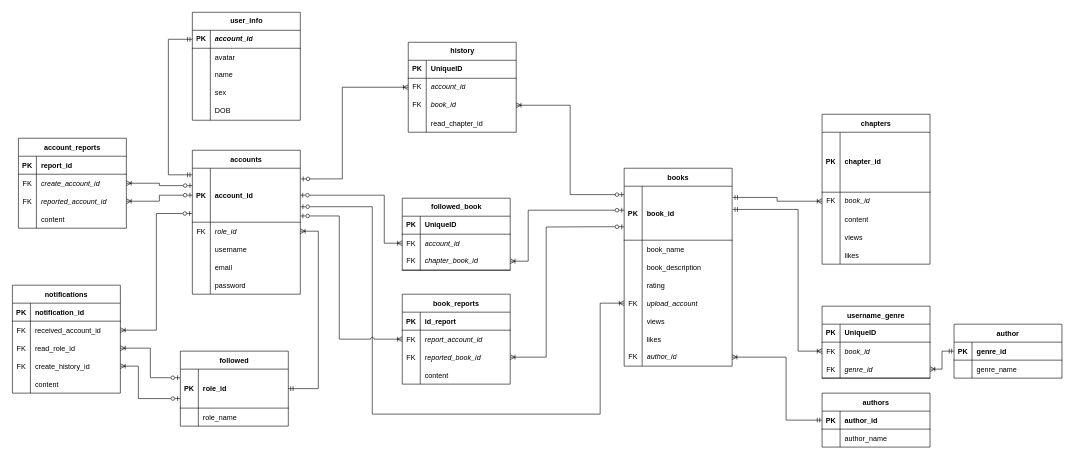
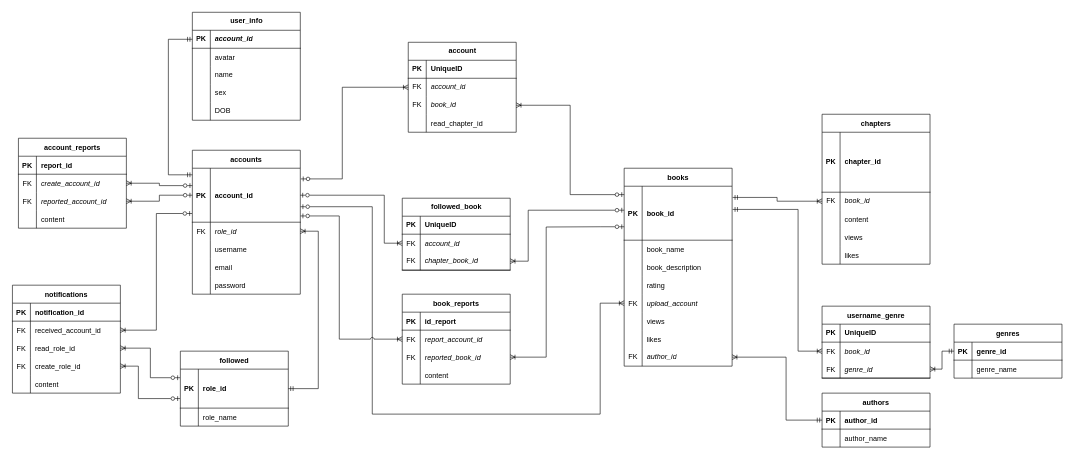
(463, 51) -> (463, 51)
(1008, 334) -> (1008, 334)
(67, 367) -> (61, 367)
